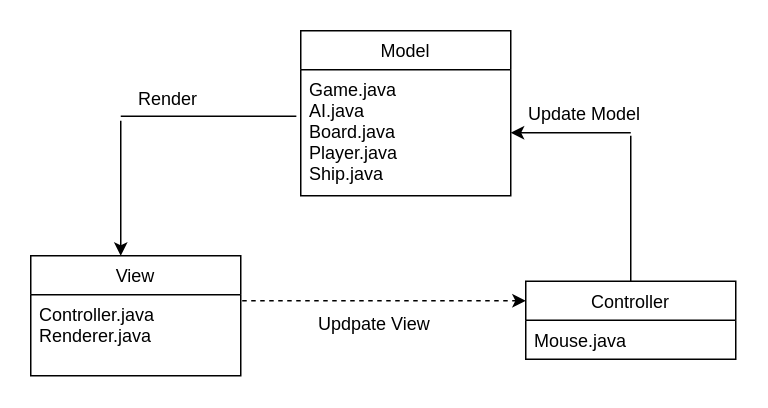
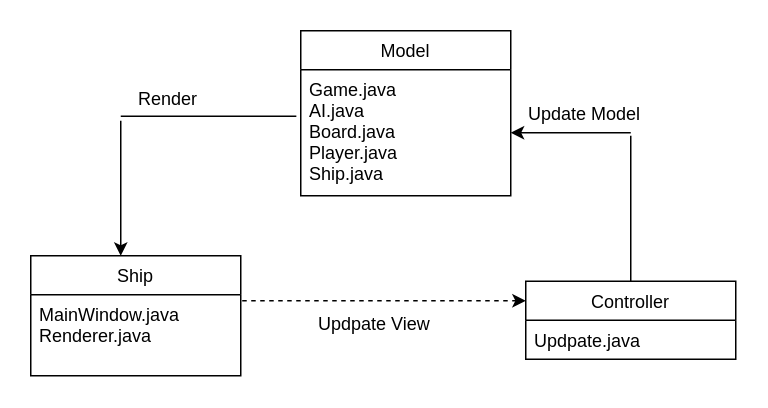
(135, 276) -> (135, 276)
(108, 315) -> (108, 315)
(582, 341) -> (592, 341)
